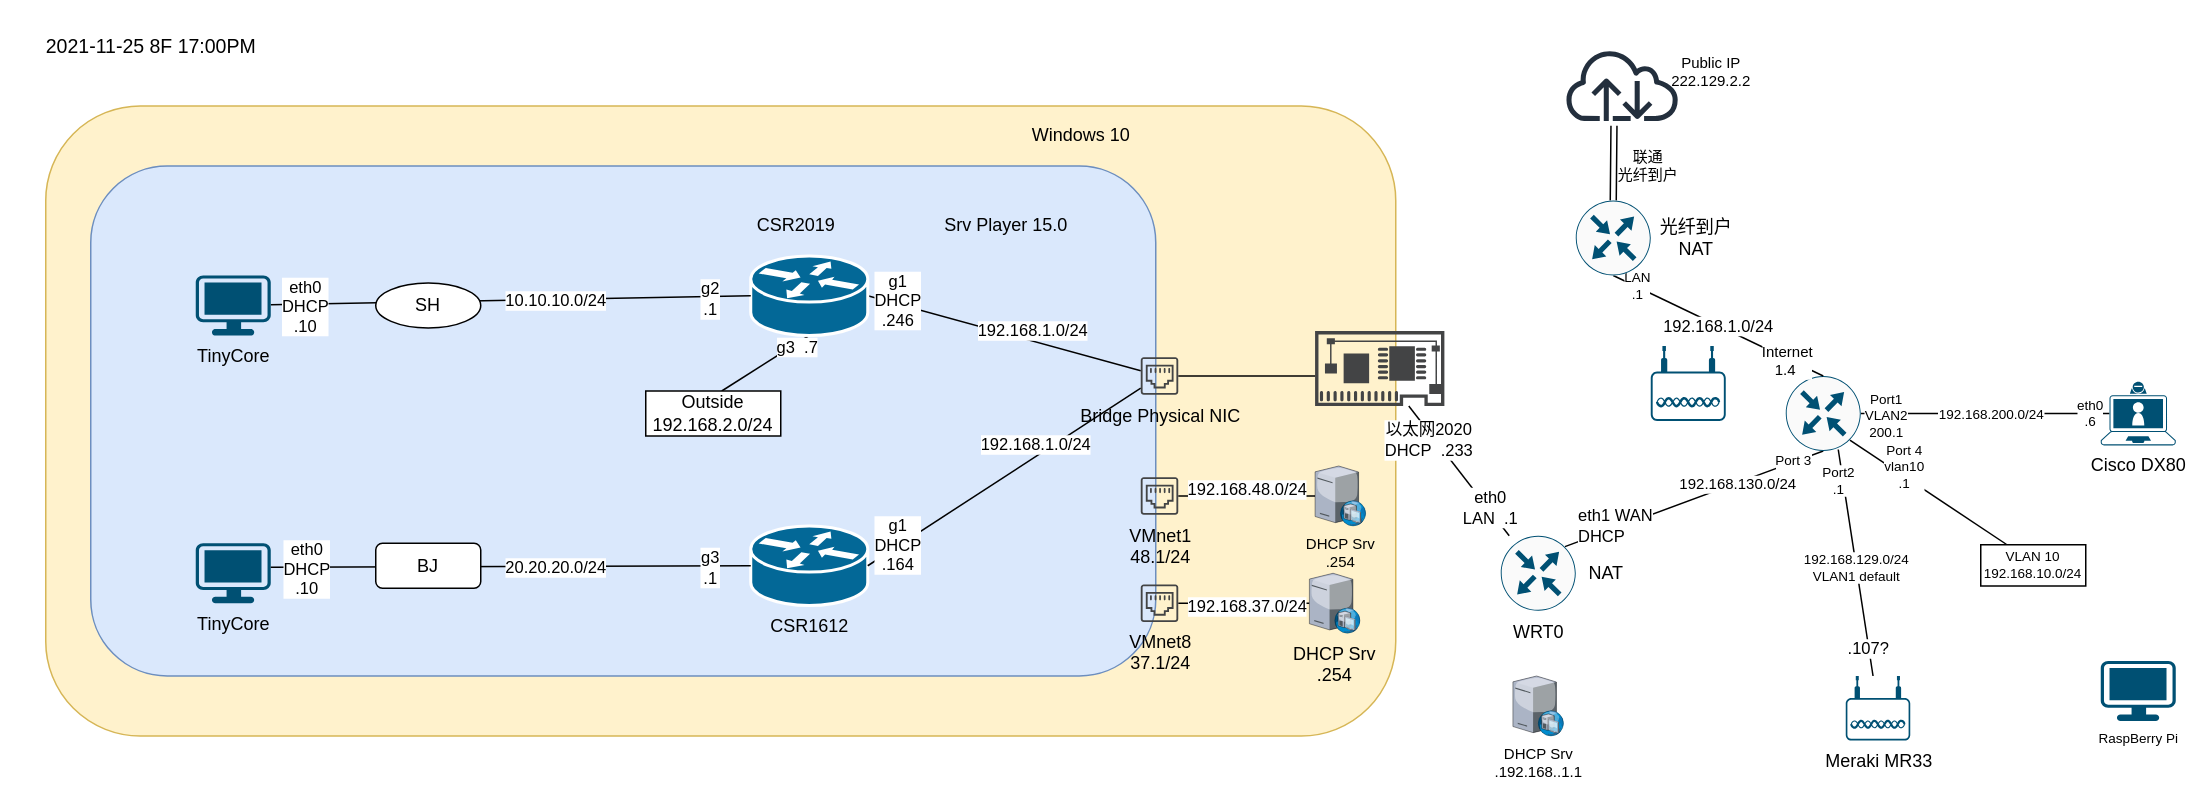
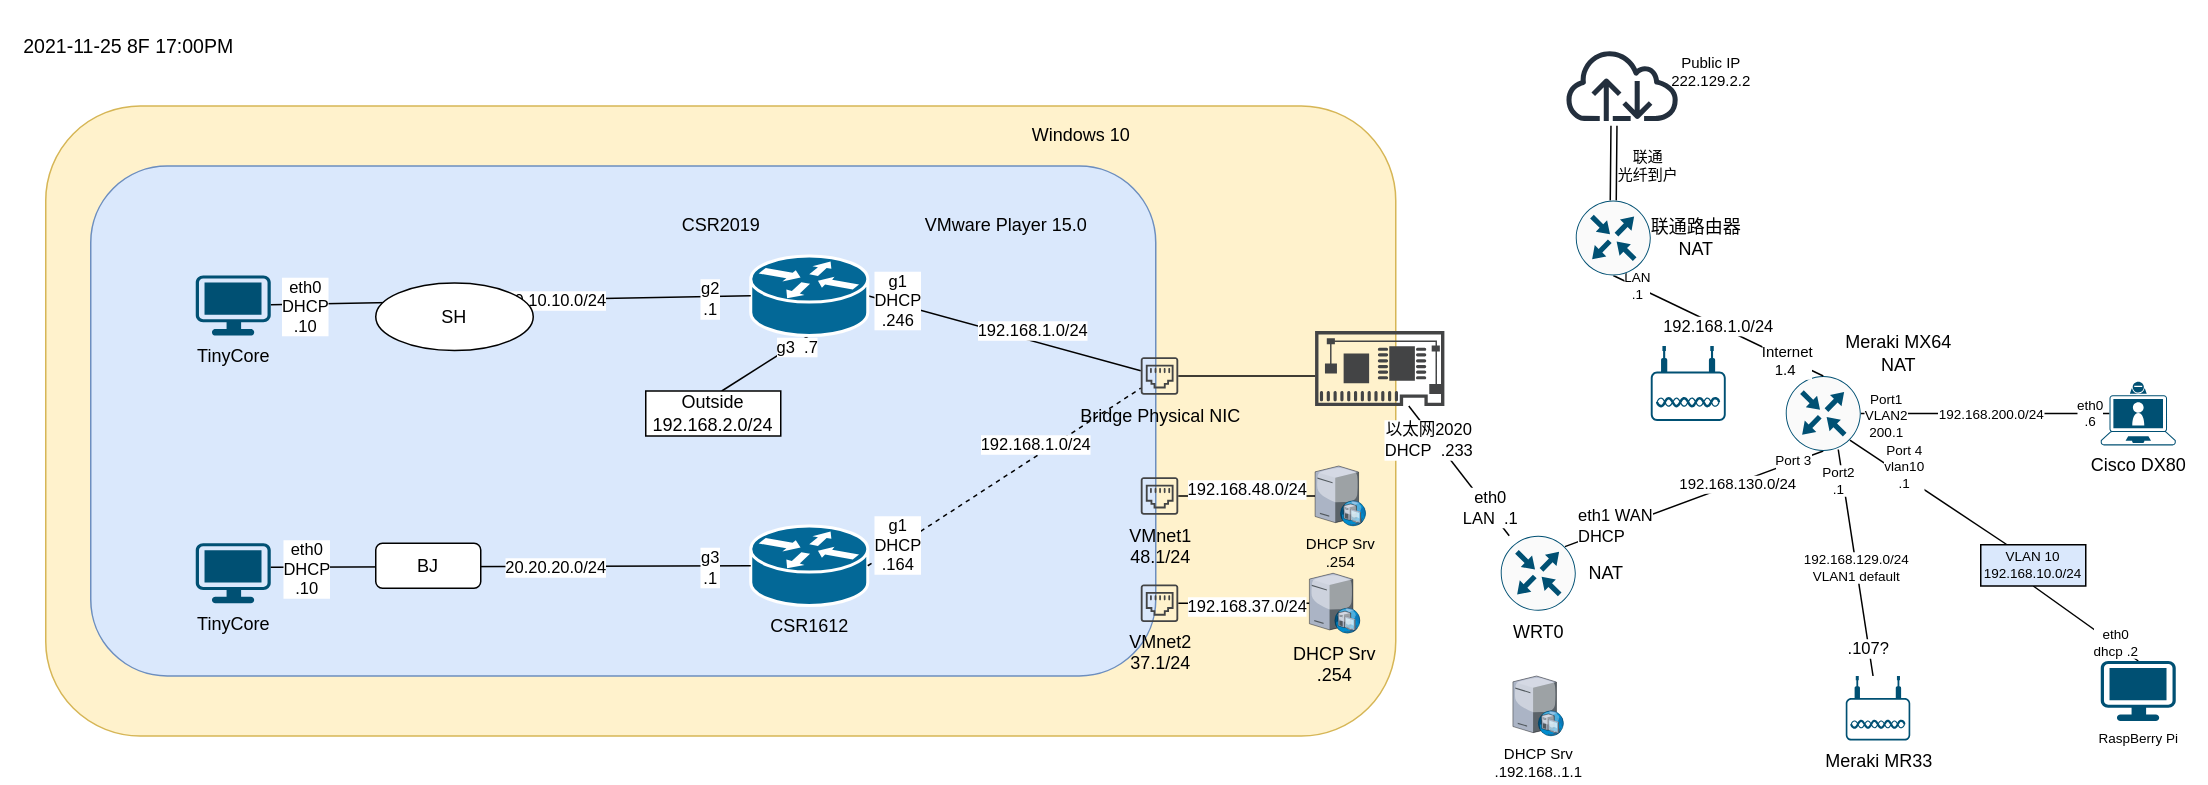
(151, 46) -> (128, 46)
(796, 226) -> (721, 226)
(1007, 226) -> (1007, 226)
(1697, 238) -> (1697, 238)
(428, 305) -> (455, 317)
none -> (1898, 353)
(981, 492) -> (981, 492)
(2033, 565) -> (2033, 565)
none -> (2072, 613)
(1161, 654) -> (1161, 654)
